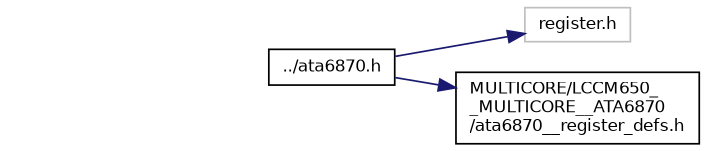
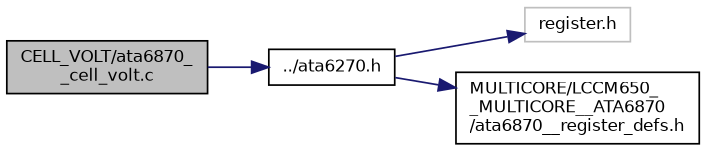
none -> (107, 67)
(332, 67) -> (332, 67)
